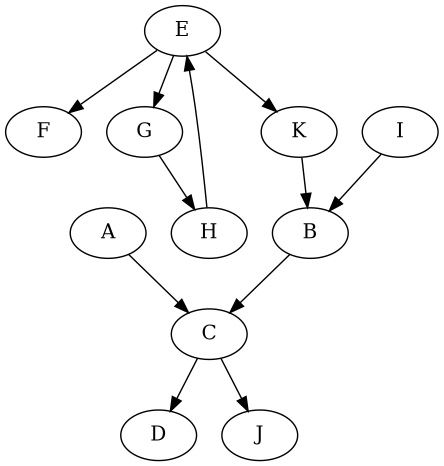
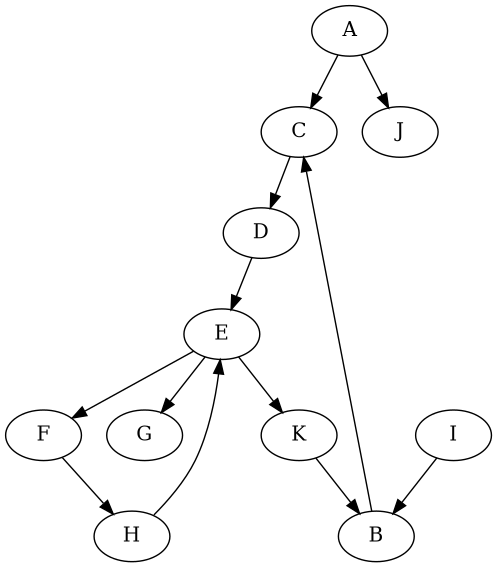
(173, 177) -> (83, 480)
none -> (244, 277)
(231, 378) -> (372, 75)
